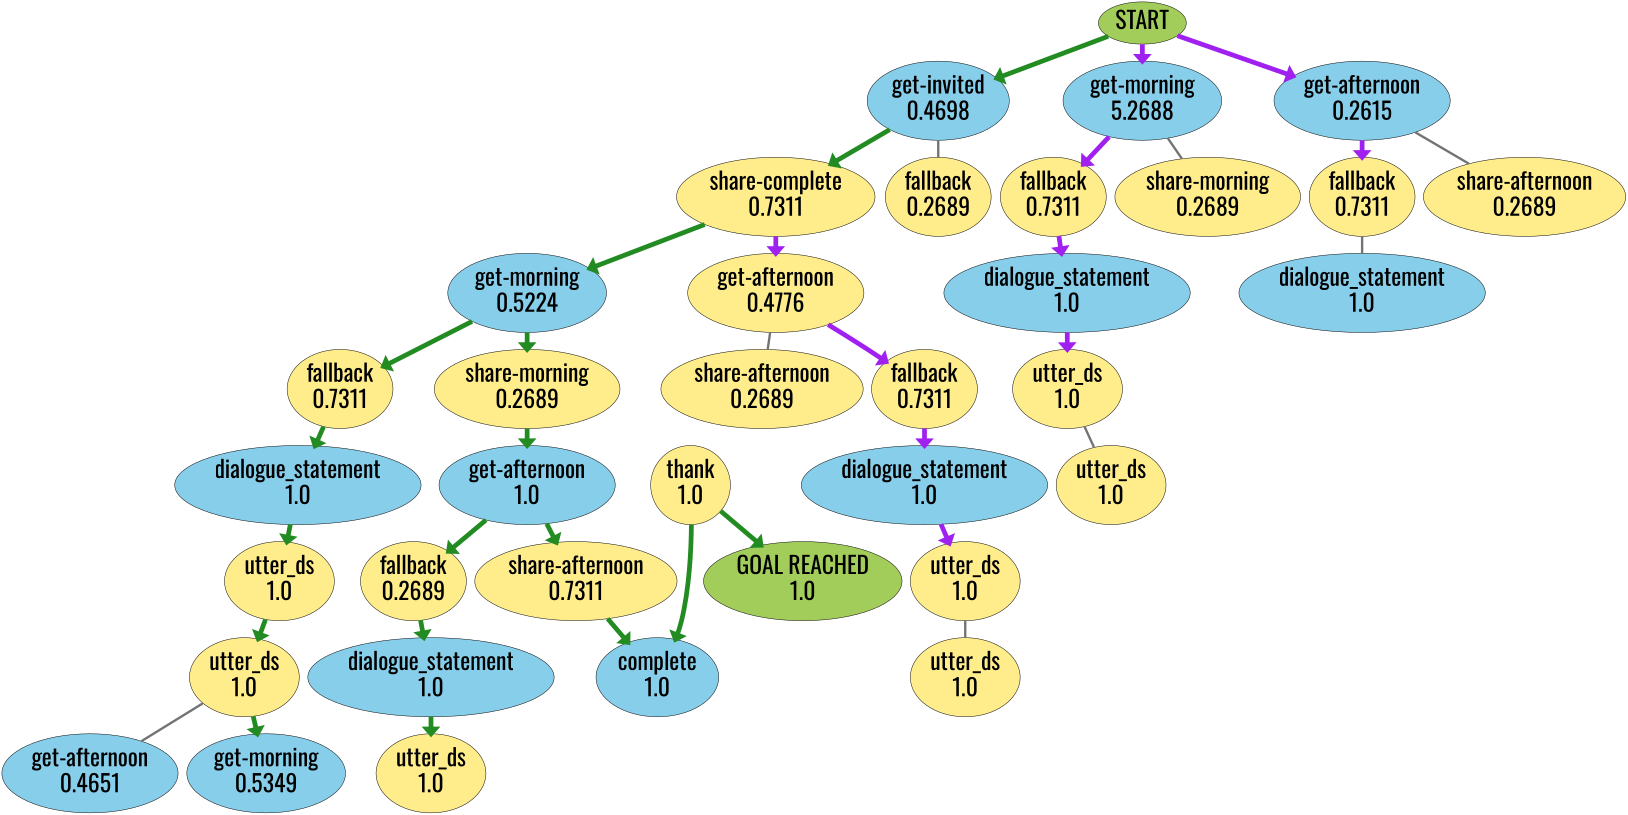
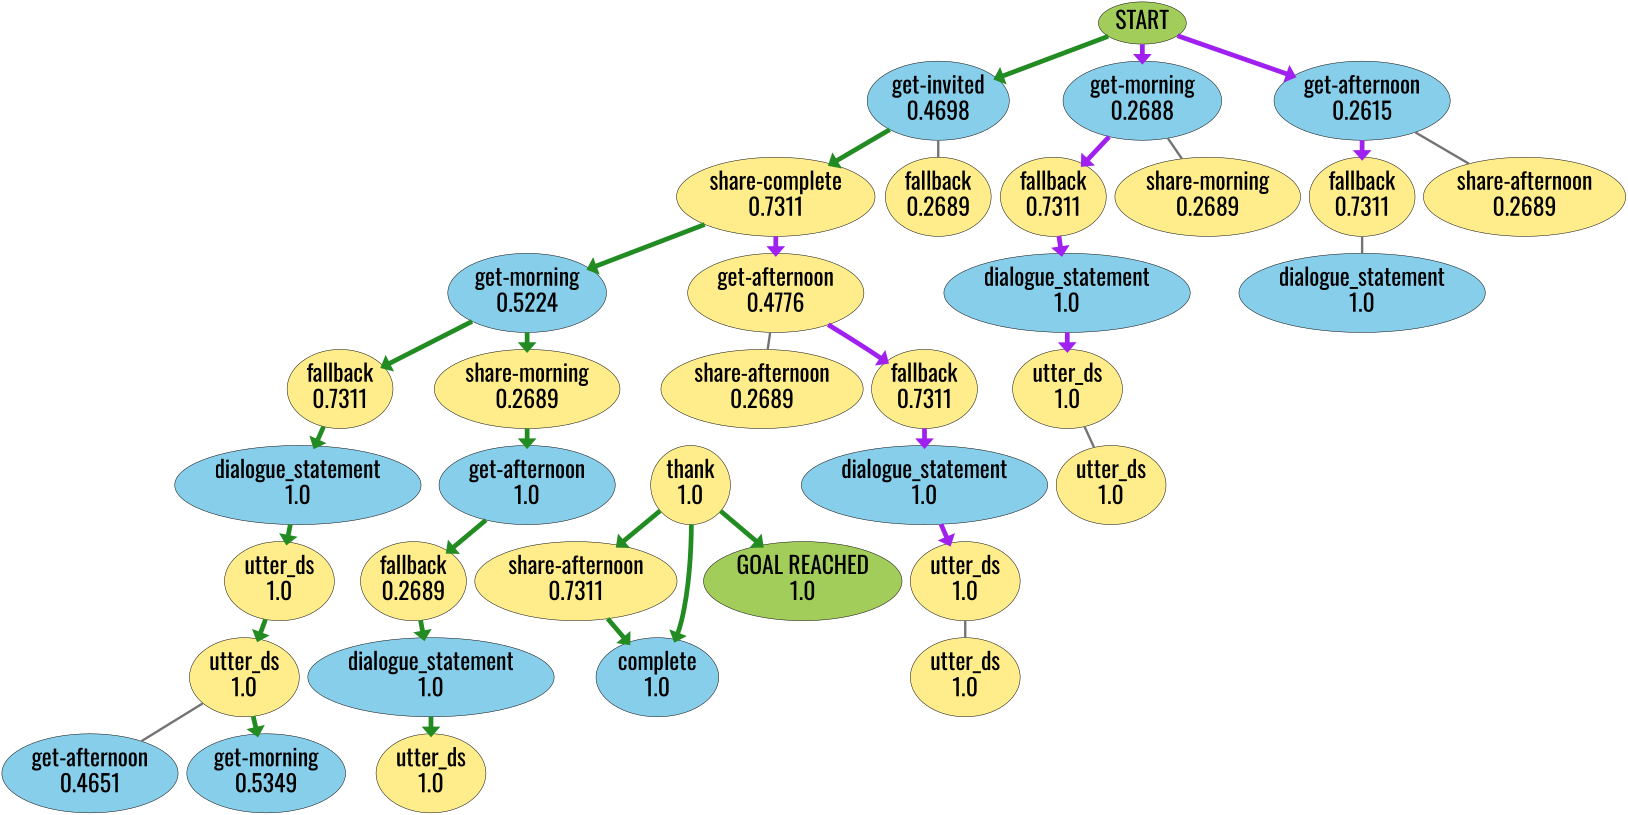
(1142, 101) -> (1142, 101)
(550, 531) -> (641, 526)
